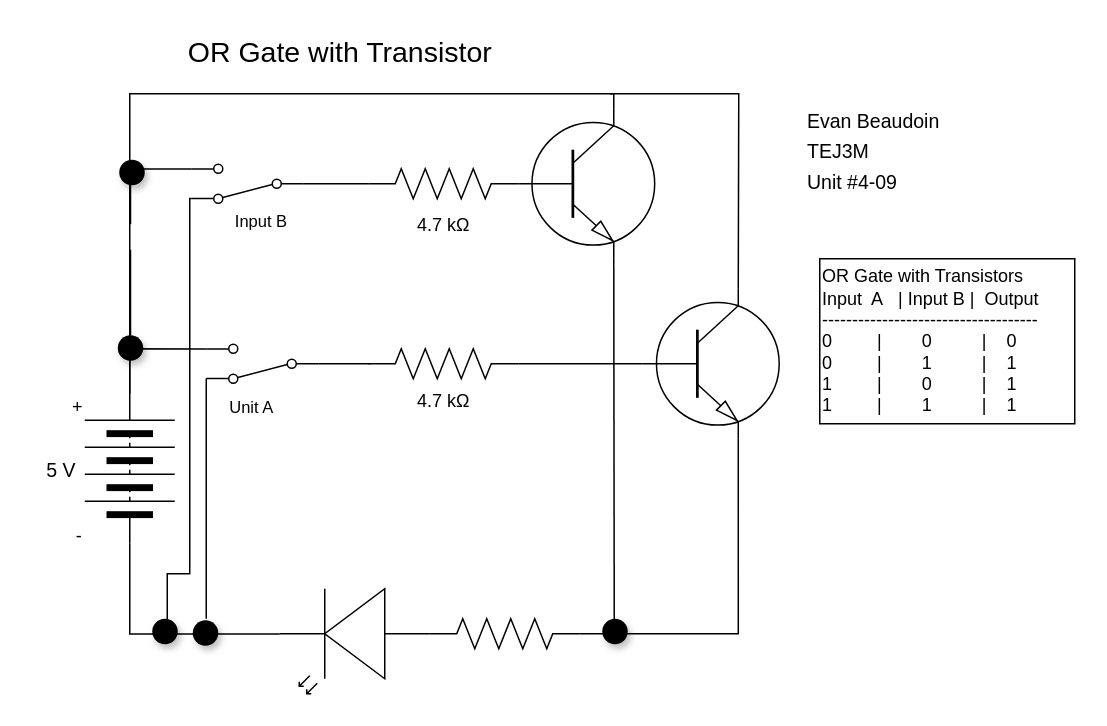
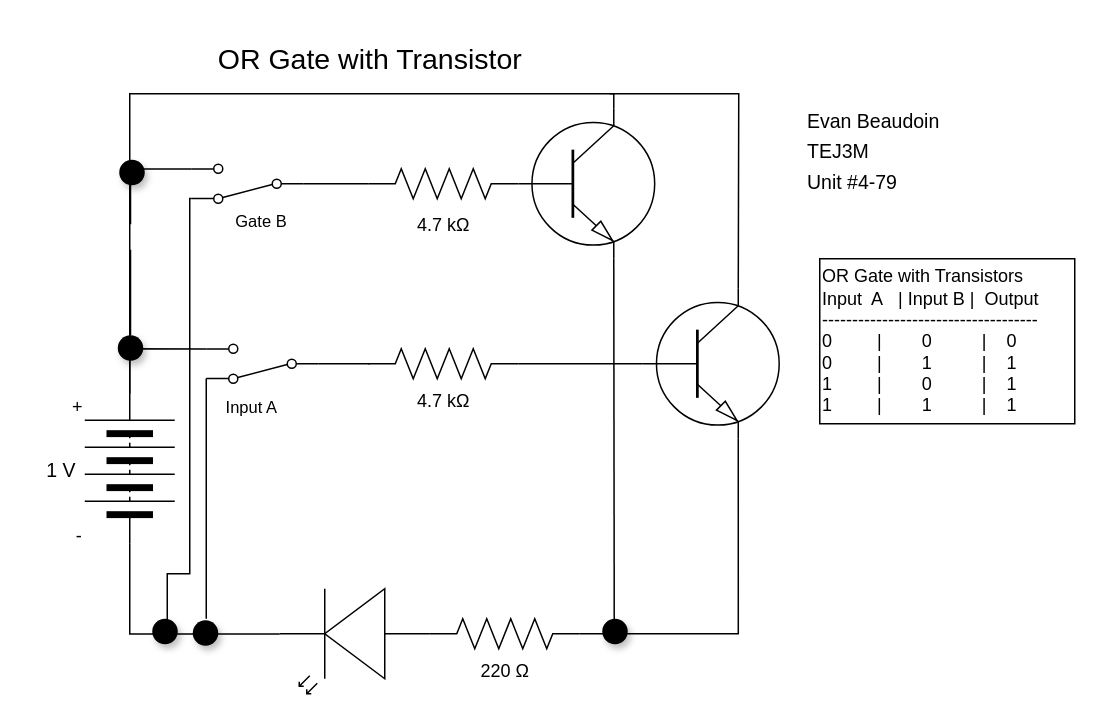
(340, 53) -> (370, 61)
(894, 151) -> (894, 151)
(264, 221) -> (264, 221)
(252, 407) -> (252, 407)
(62, 470) -> (62, 470)
none -> (505, 671)
